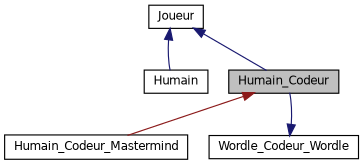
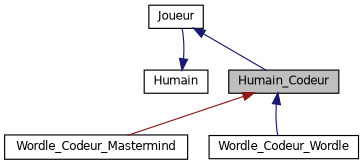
(168, 55) -> (184, 44)
(291, 109) -> (276, 120)
(96, 147) -> (96, 147)
